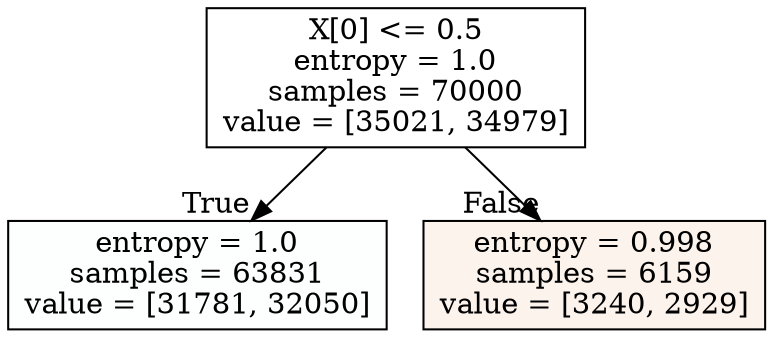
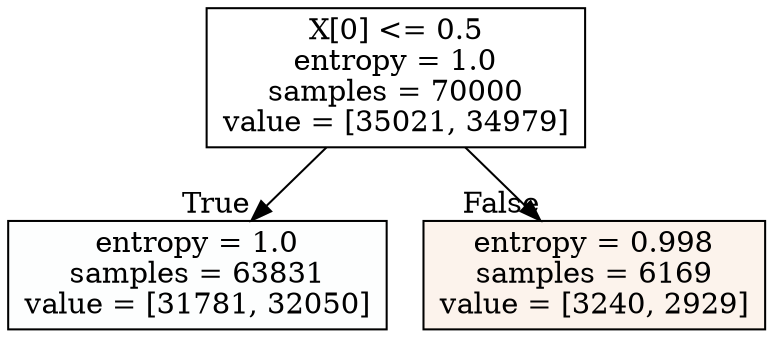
(594, 275) -> (594, 275)
